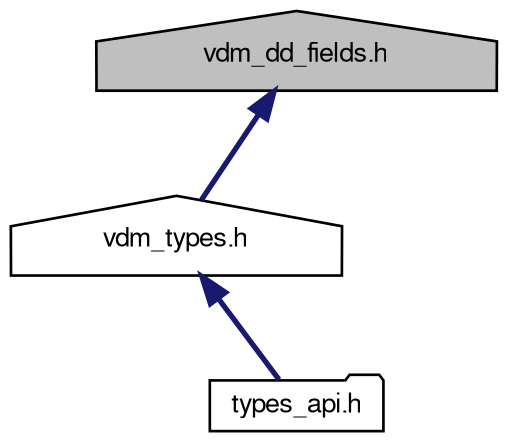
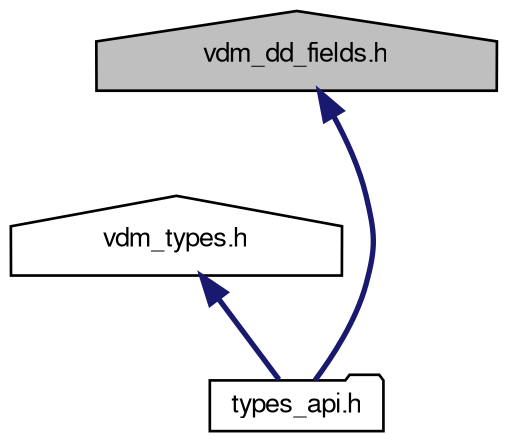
(230, 157) -> (373, 251)
